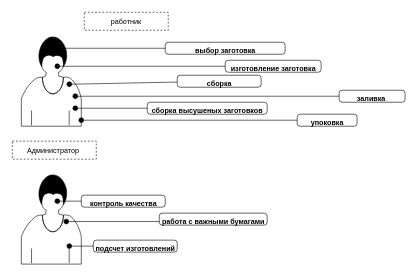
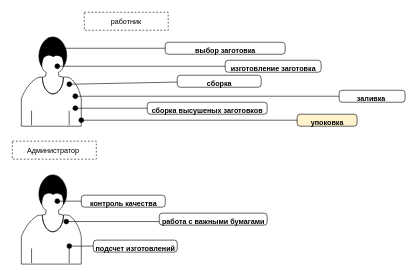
(327, 120) -> (327, 120)
